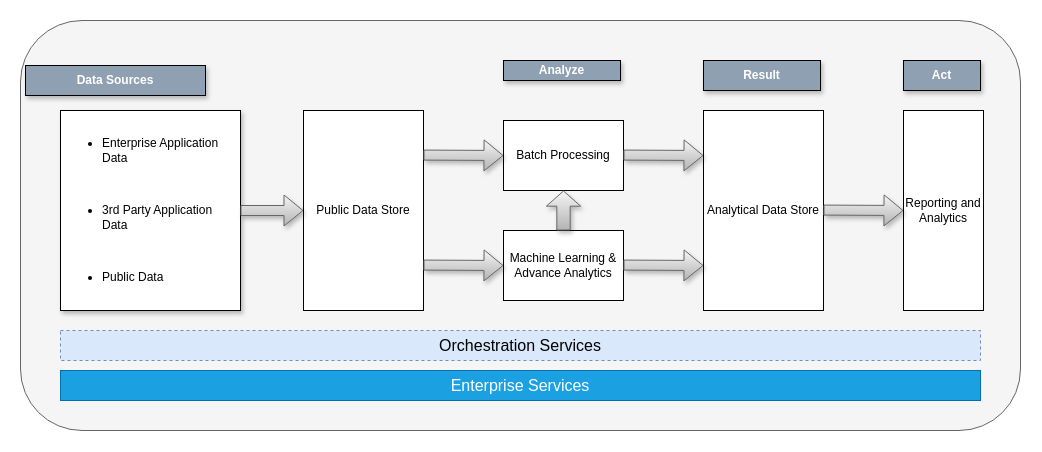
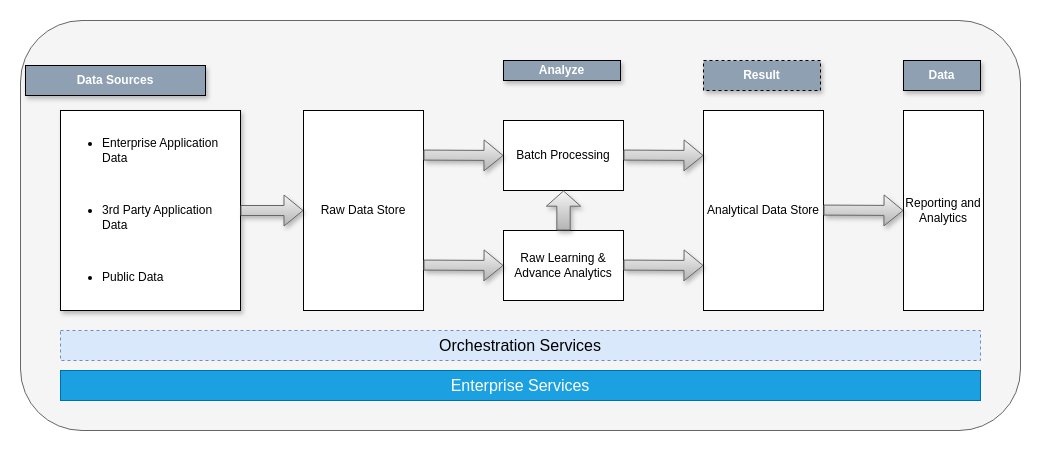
(762, 76) -> (762, 76)
(942, 76) -> (942, 76)
(364, 211) -> (364, 211)
(564, 266) -> (564, 266)
